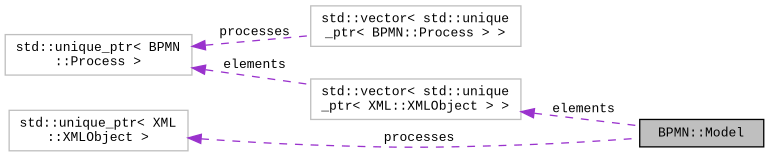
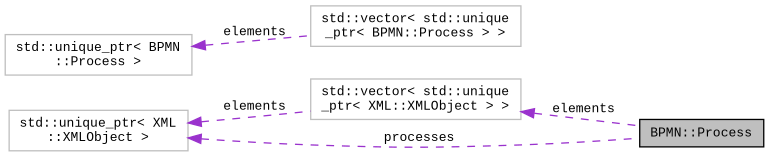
(251, 32) -> (251, 32)
(258, 77) -> (256, 117)
(702, 133) -> (702, 133)
